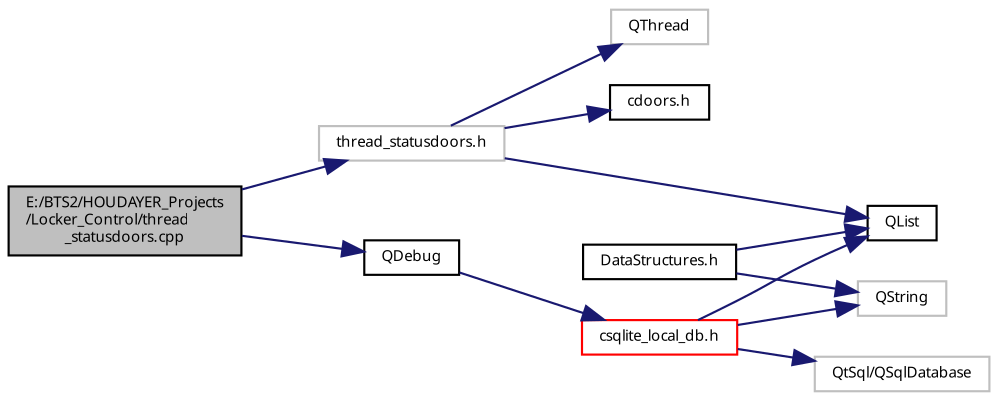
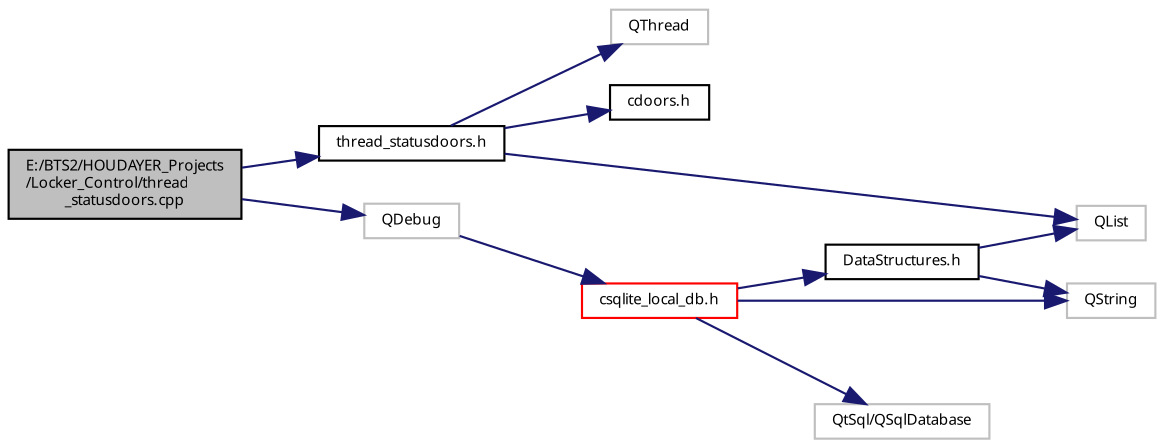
(412, 143) -> (412, 143)
(902, 223) -> (1111, 223)
(412, 258) -> (412, 221)
(758, 290) -> (771, 283)
